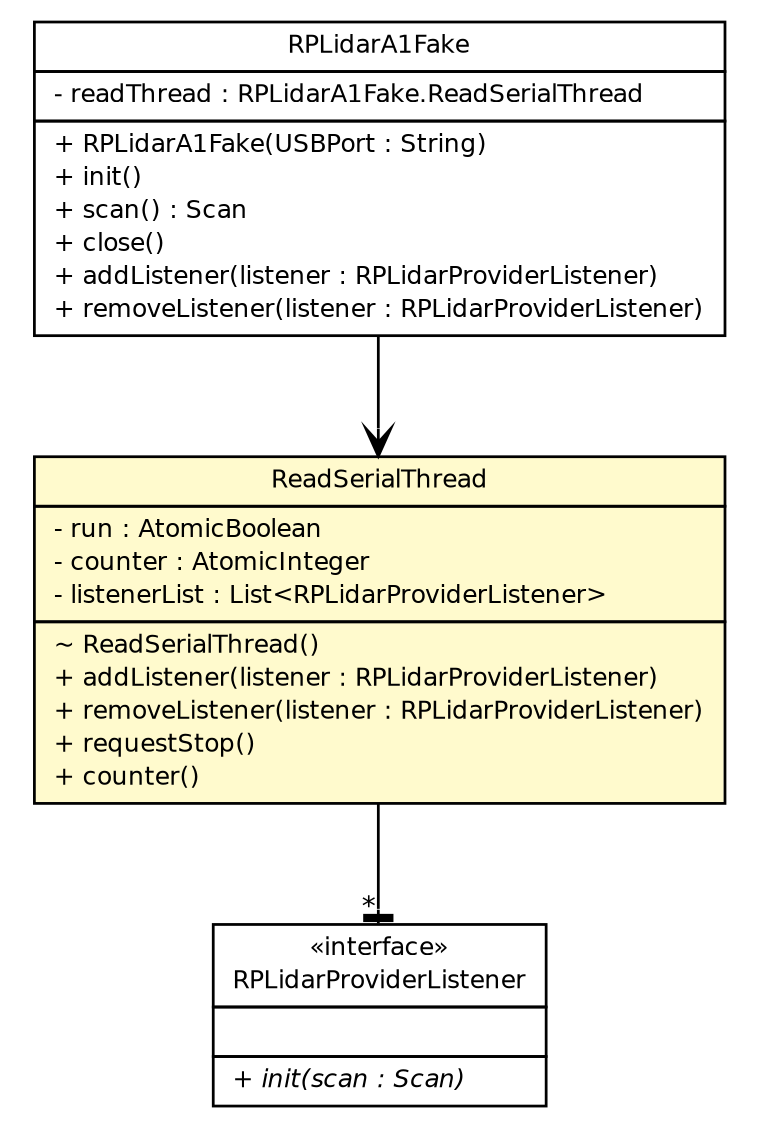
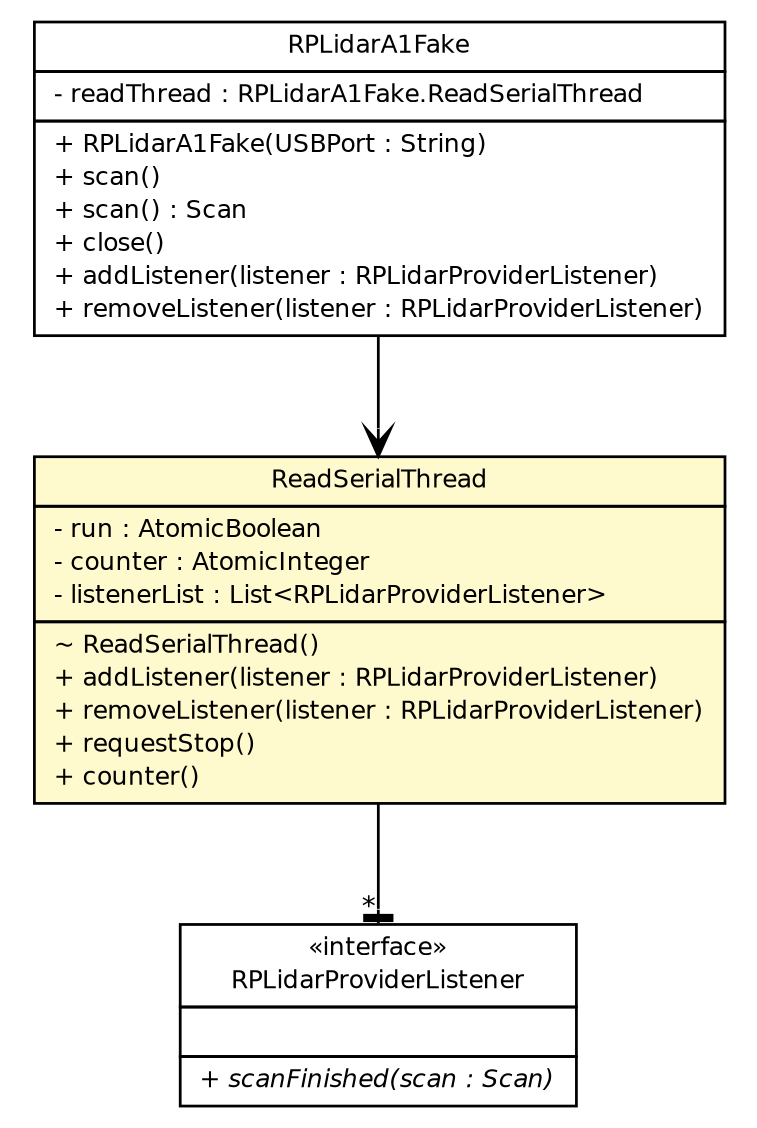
(99, 177) -> (109, 177)
(349, 1080) -> (378, 1080)
